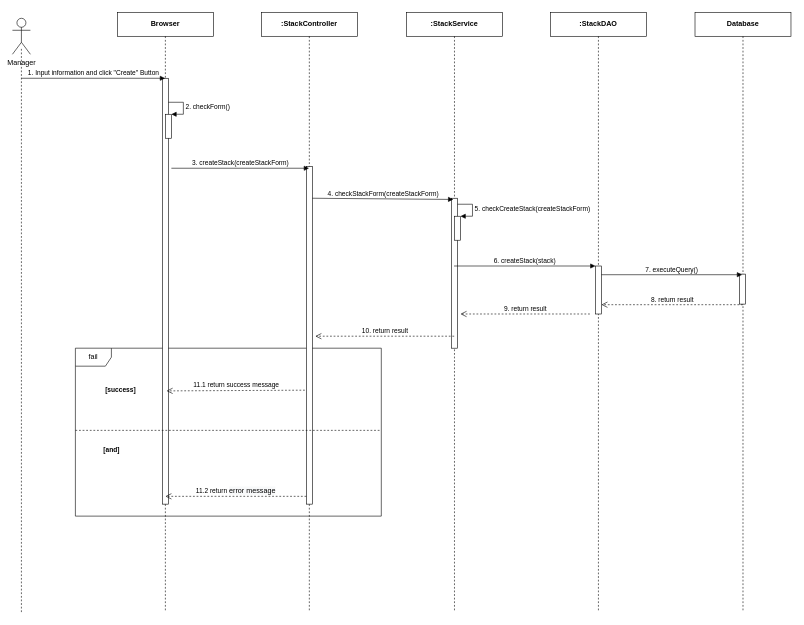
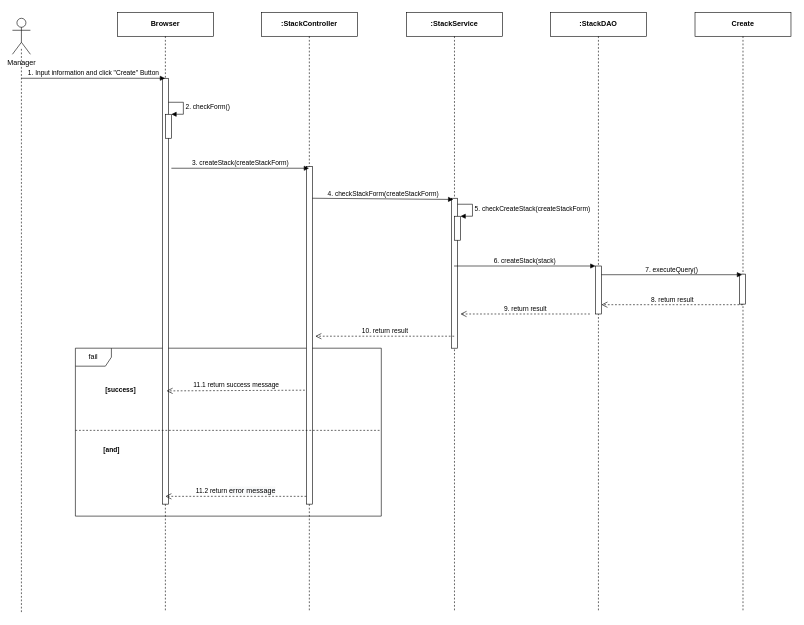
(743, 24) -> (743, 24)
